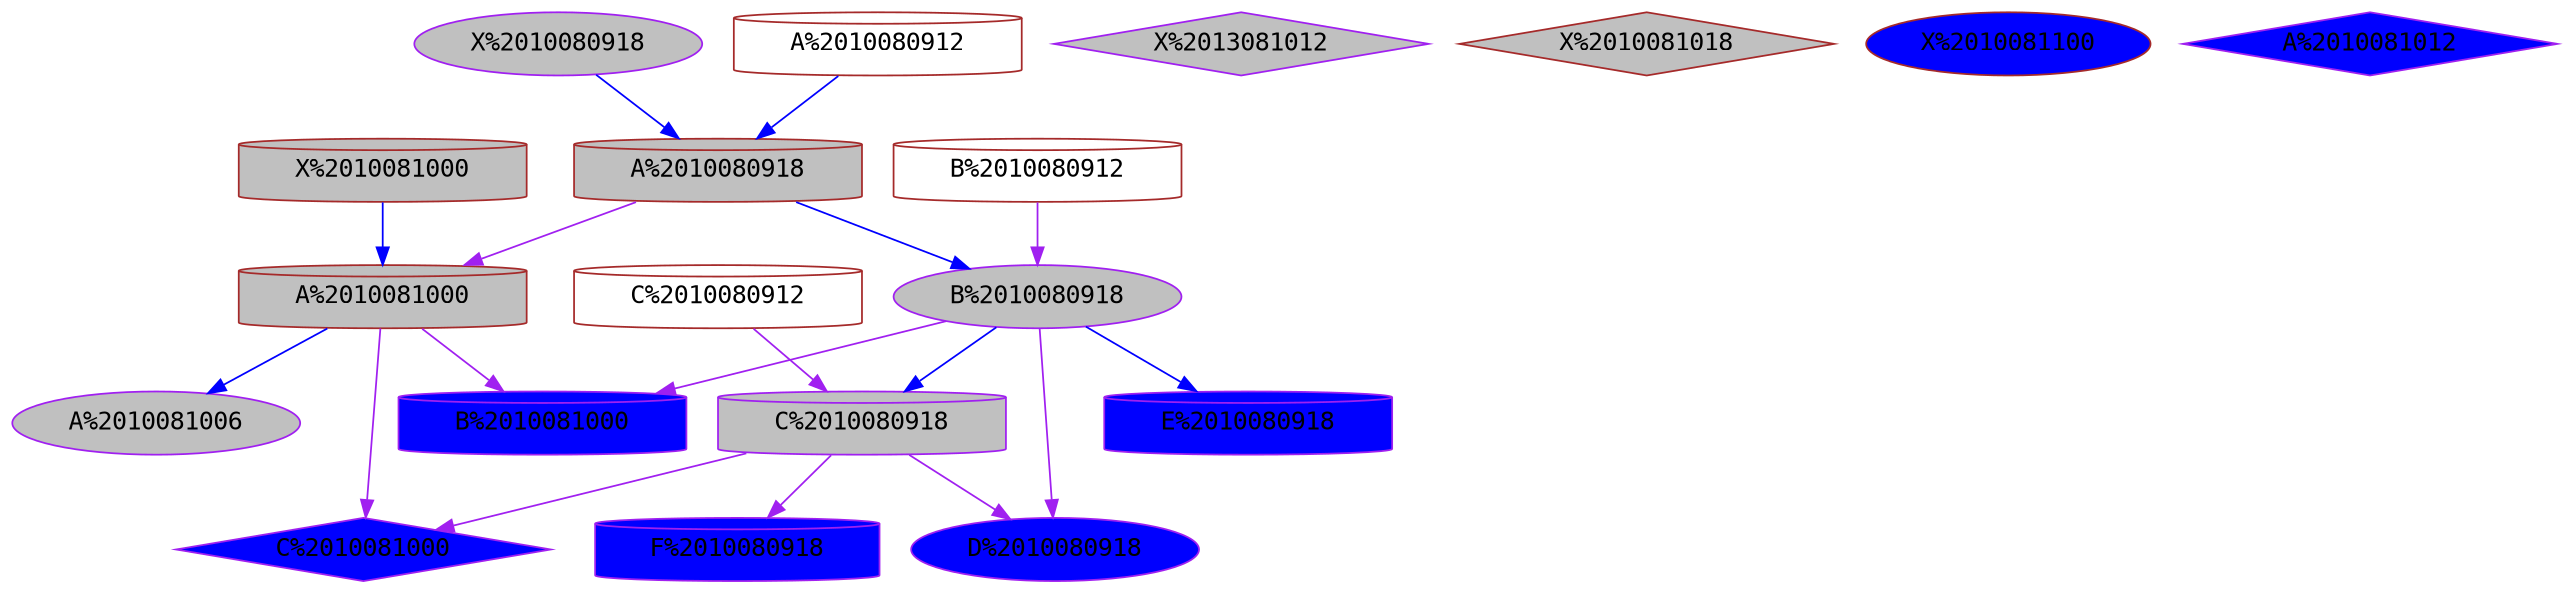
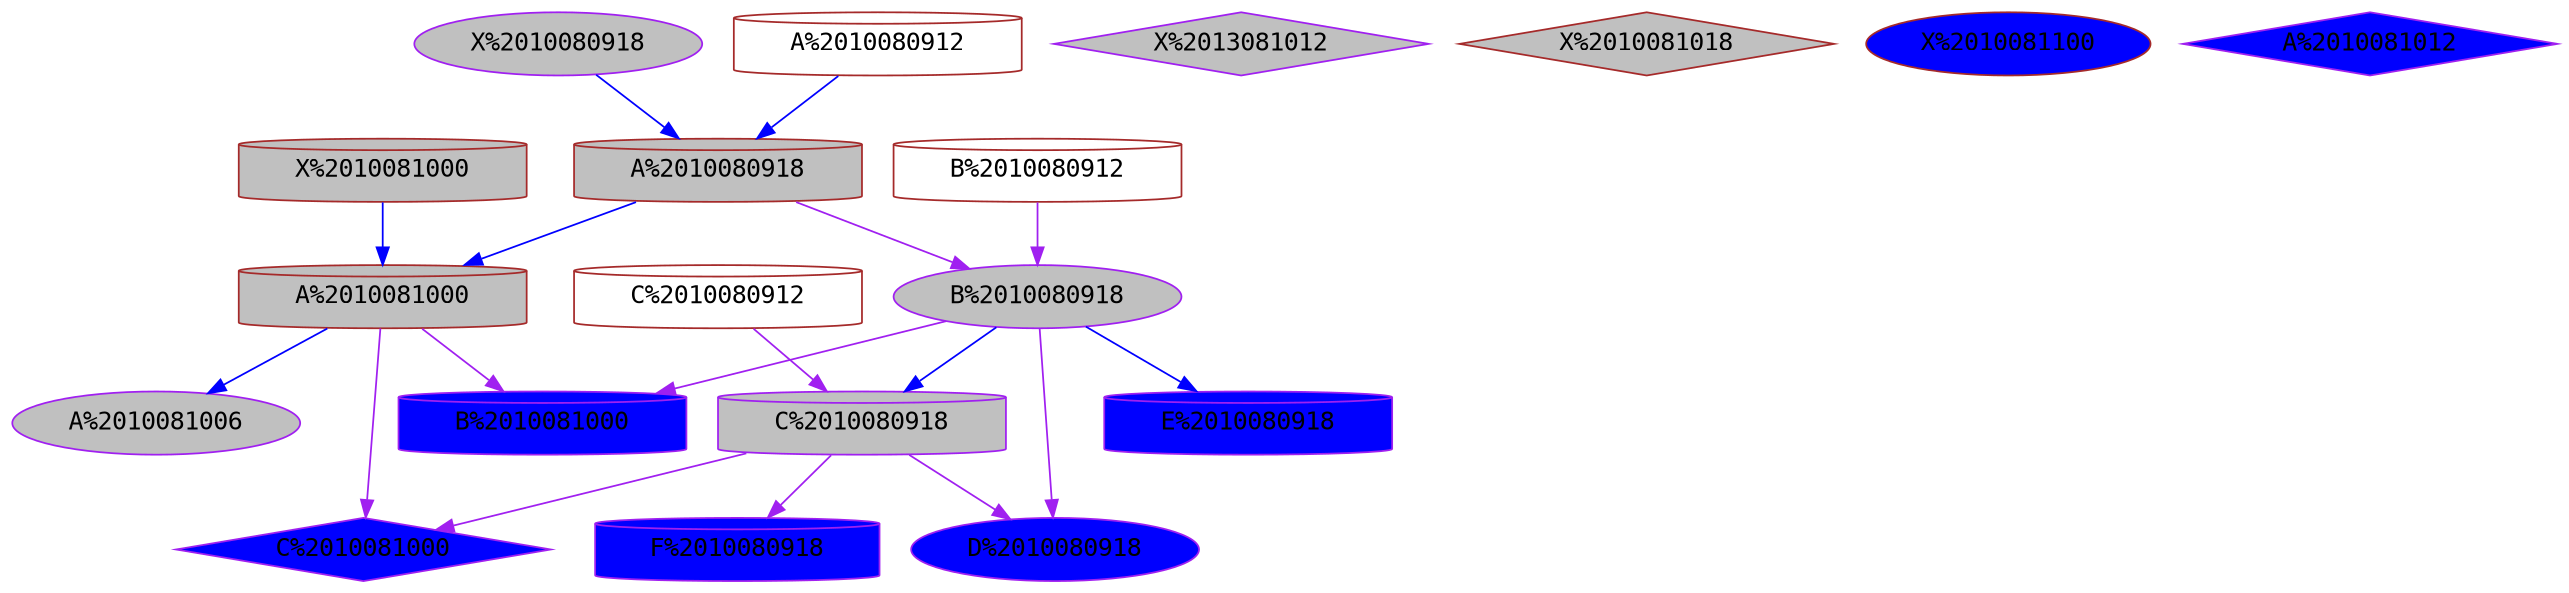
(559, 230) -> (559, 230)
(874, 232) -> (874, 232)
